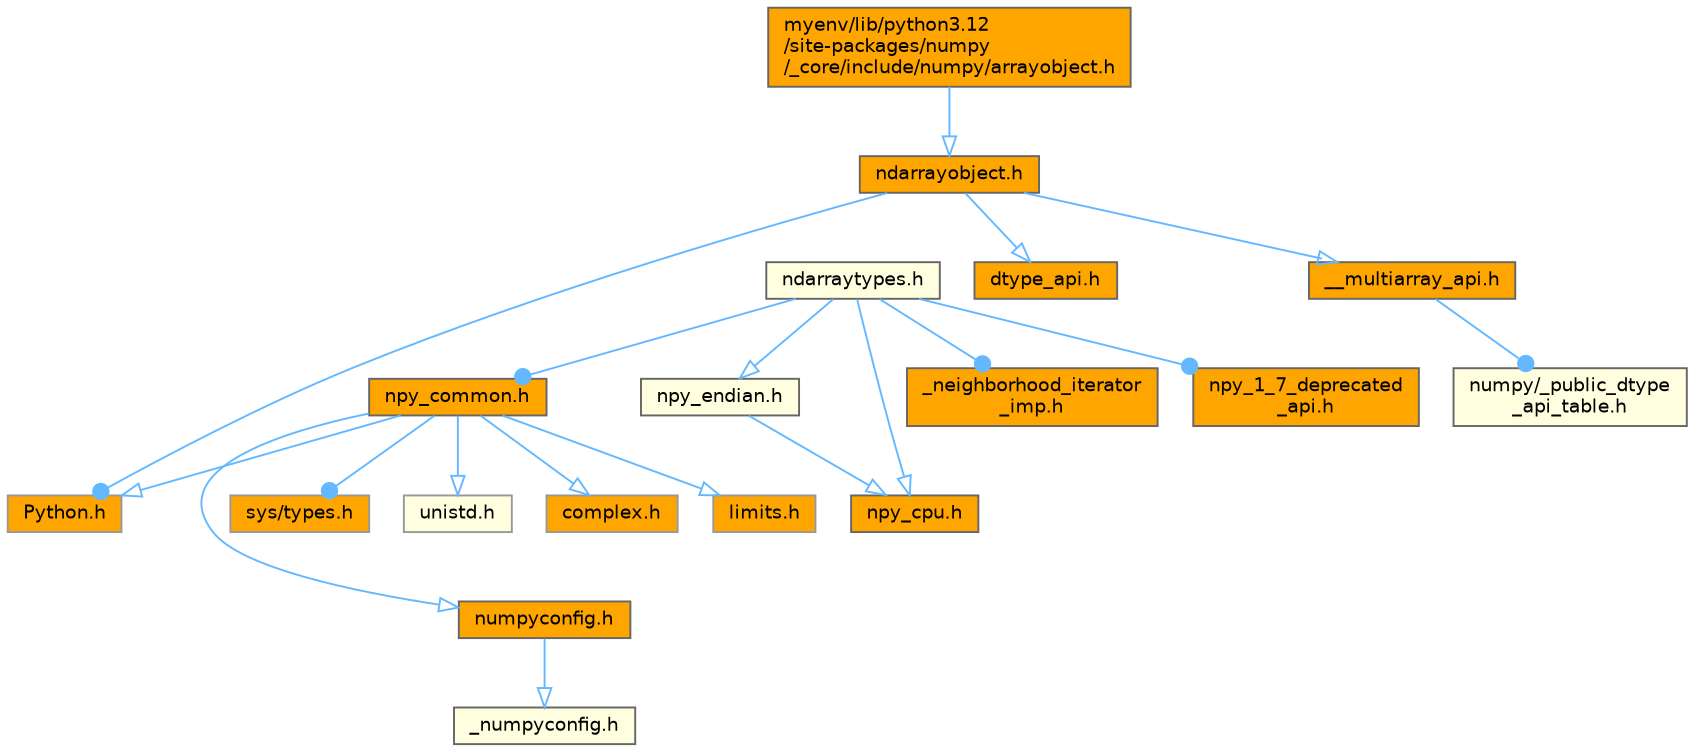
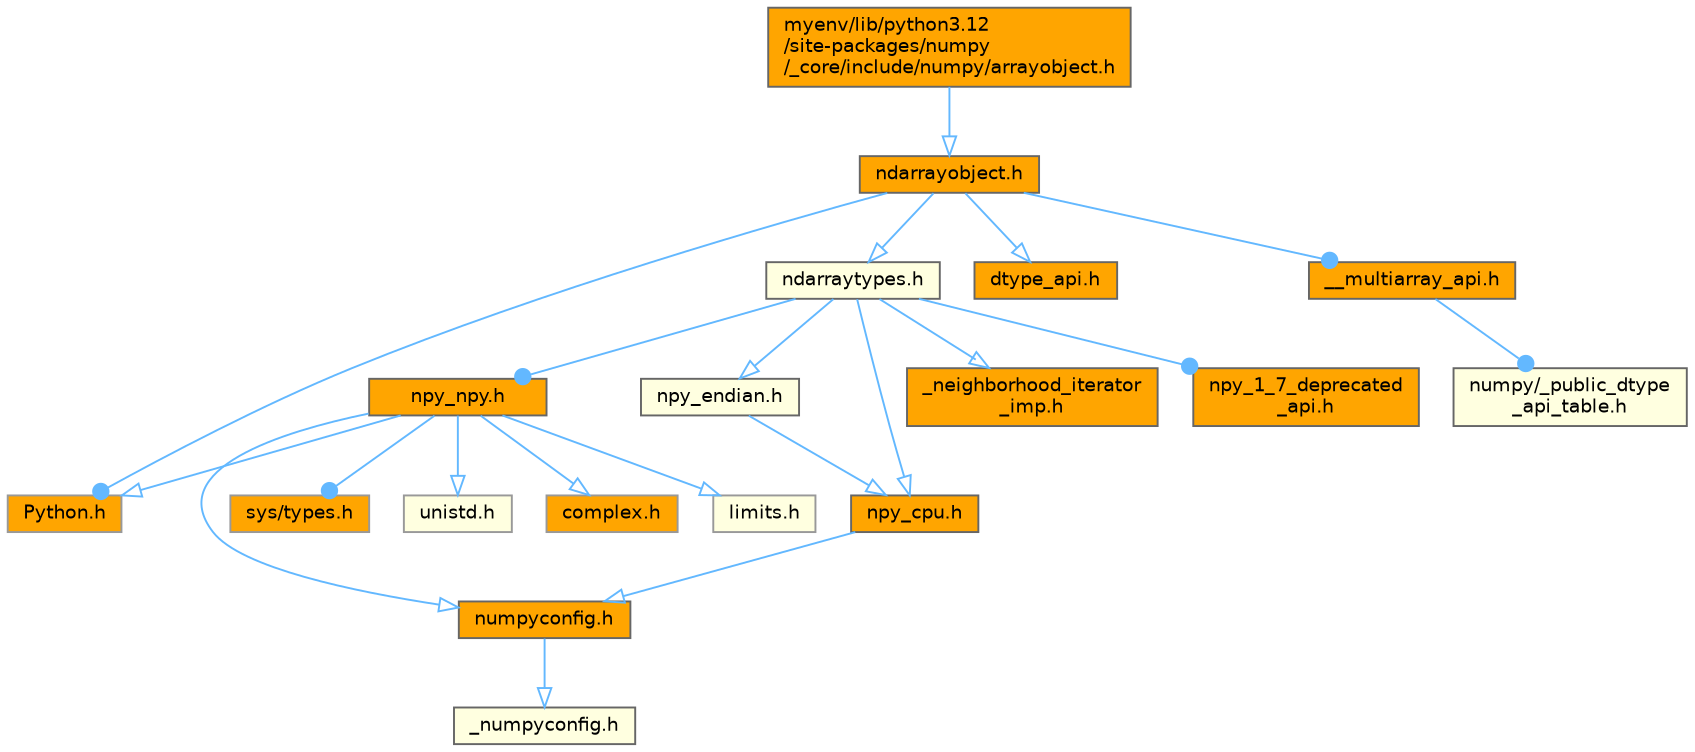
none -> (908, 220)
(1173, 226) -> (1173, 226)
(928, 329) -> (928, 329)
(458, 397) -> (458, 397)
(764, 514) -> (764, 514)
none -> (739, 564)
